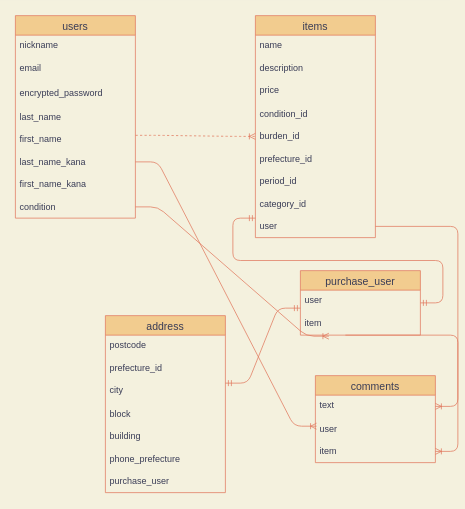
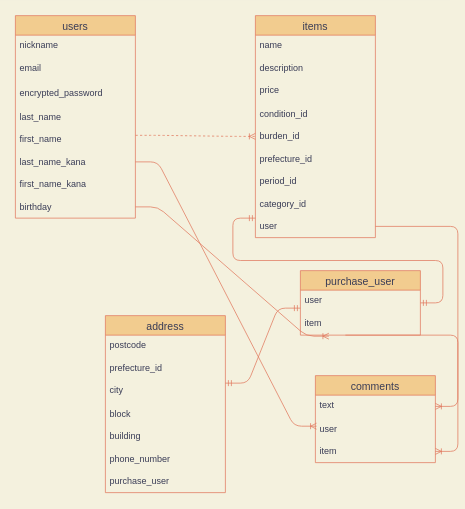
(40, 207) -> (39, 207)
(150, 459) -> (140, 459)
